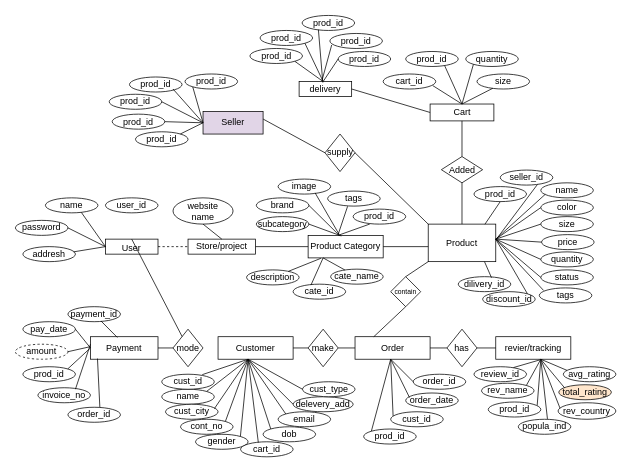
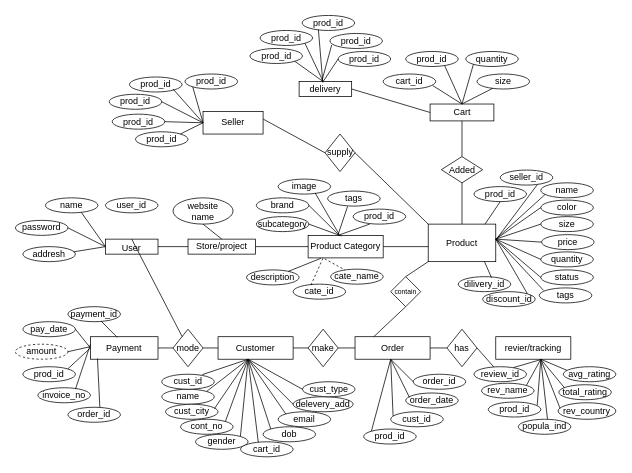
(233, 123) -> (233, 123)
(172, 246) -> (172, 246)
(322, 259) -> (322, 259)
none -> (210, 348)
(486, 348) -> (485, 357)
(585, 392) -> (585, 392)
